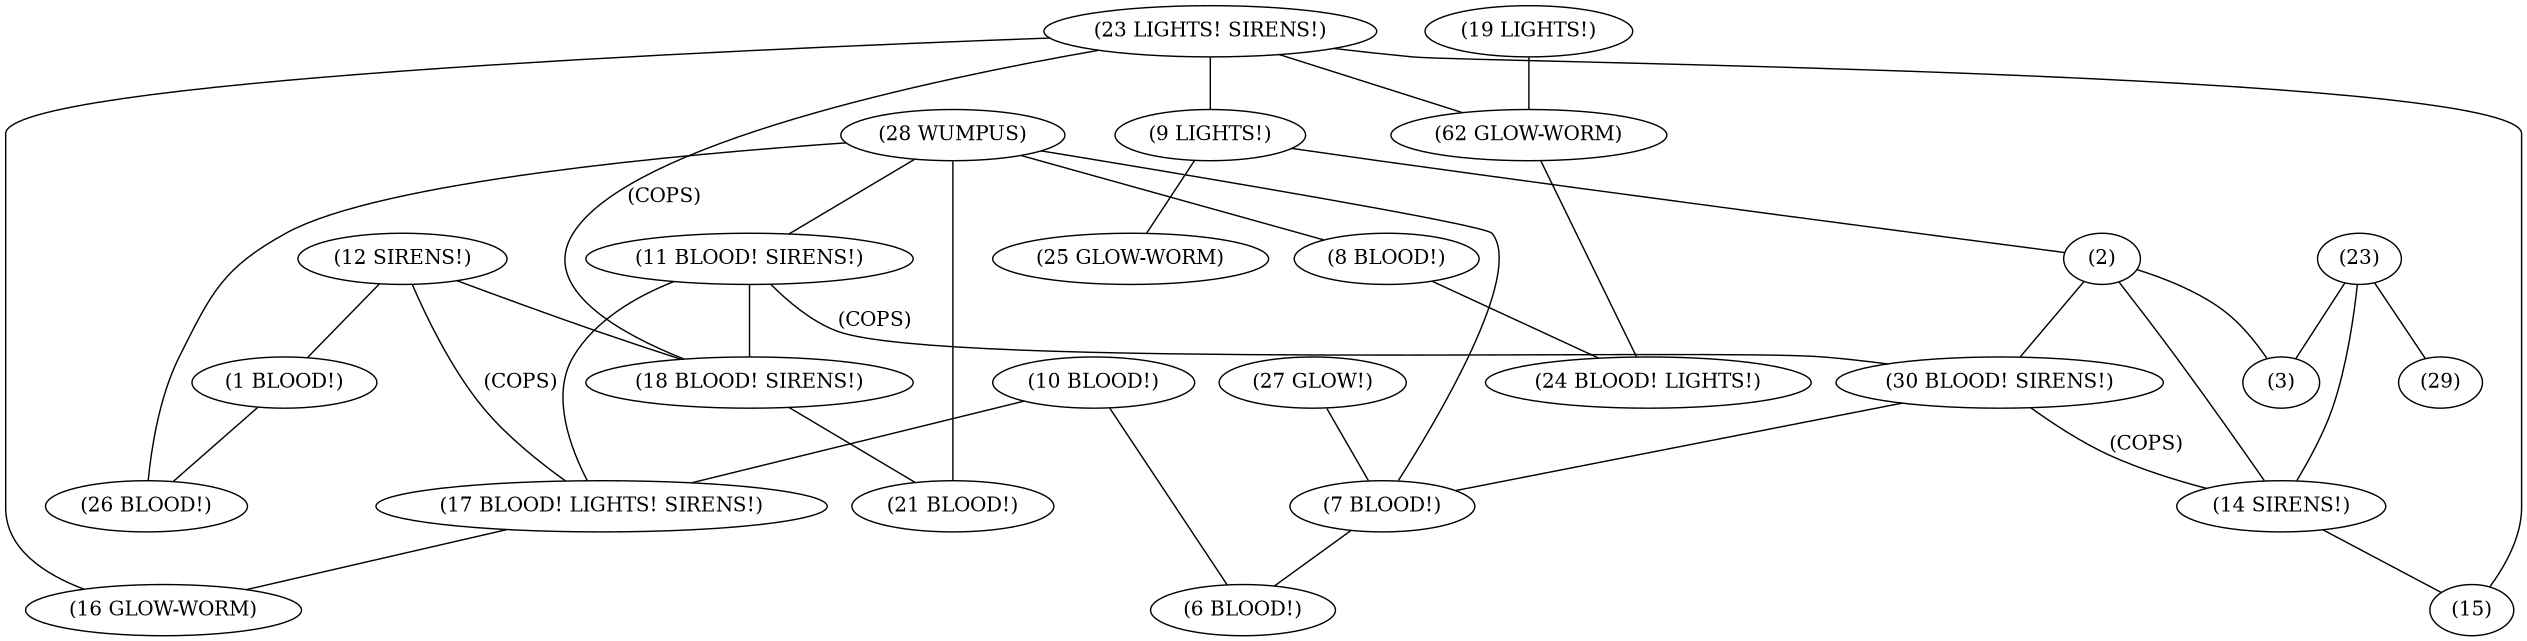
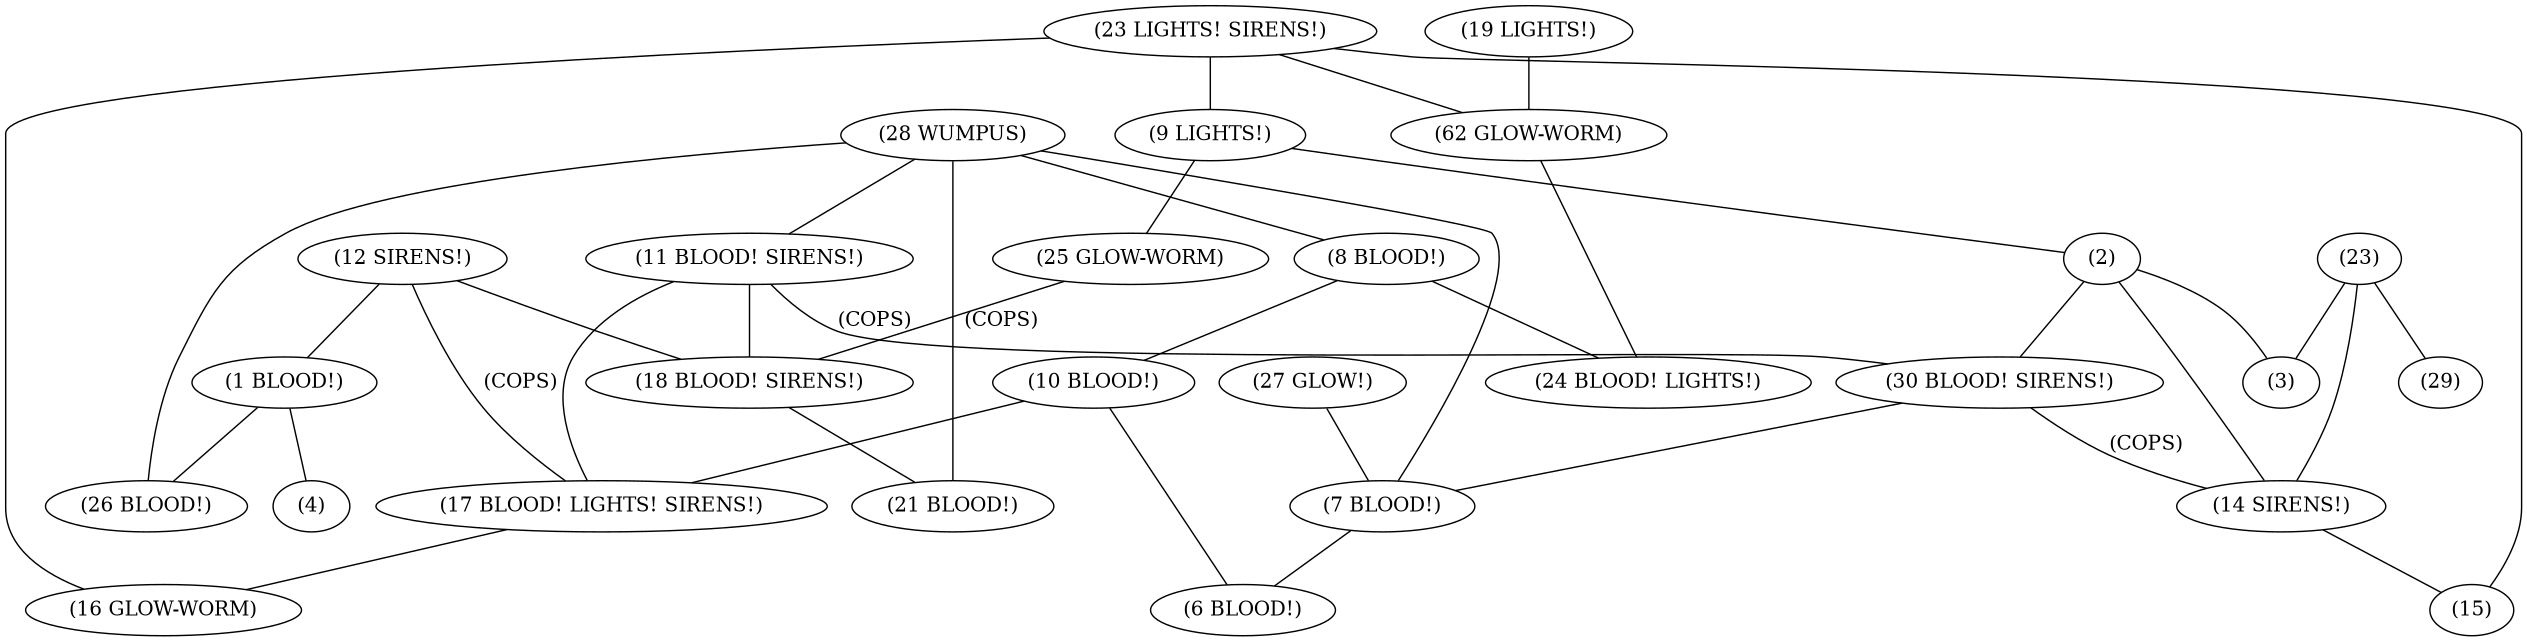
(732, 140) -> (941, 320)
none -> (1241, 321)
none -> (311, 506)
